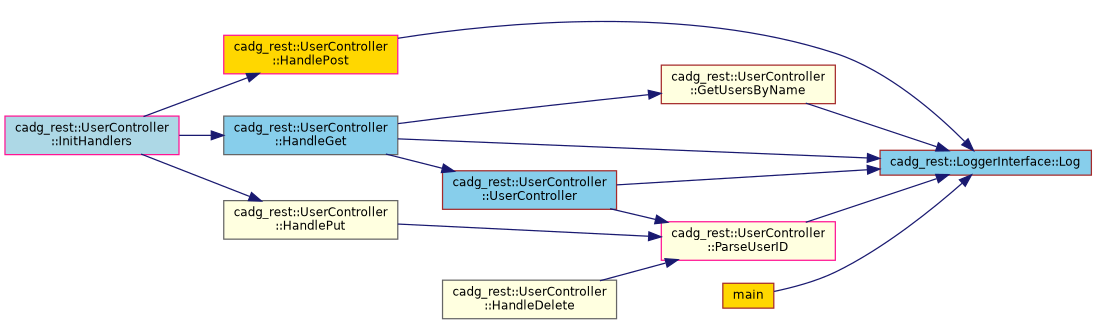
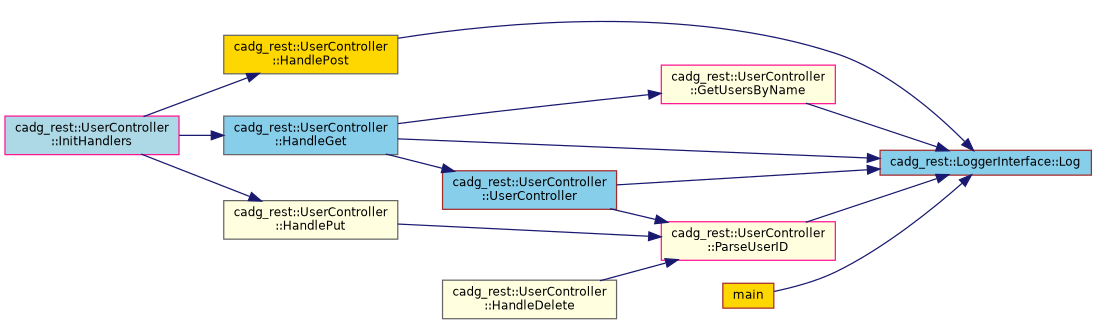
(311, 55) -> (311, 55)
(748, 84) -> (748, 84)
